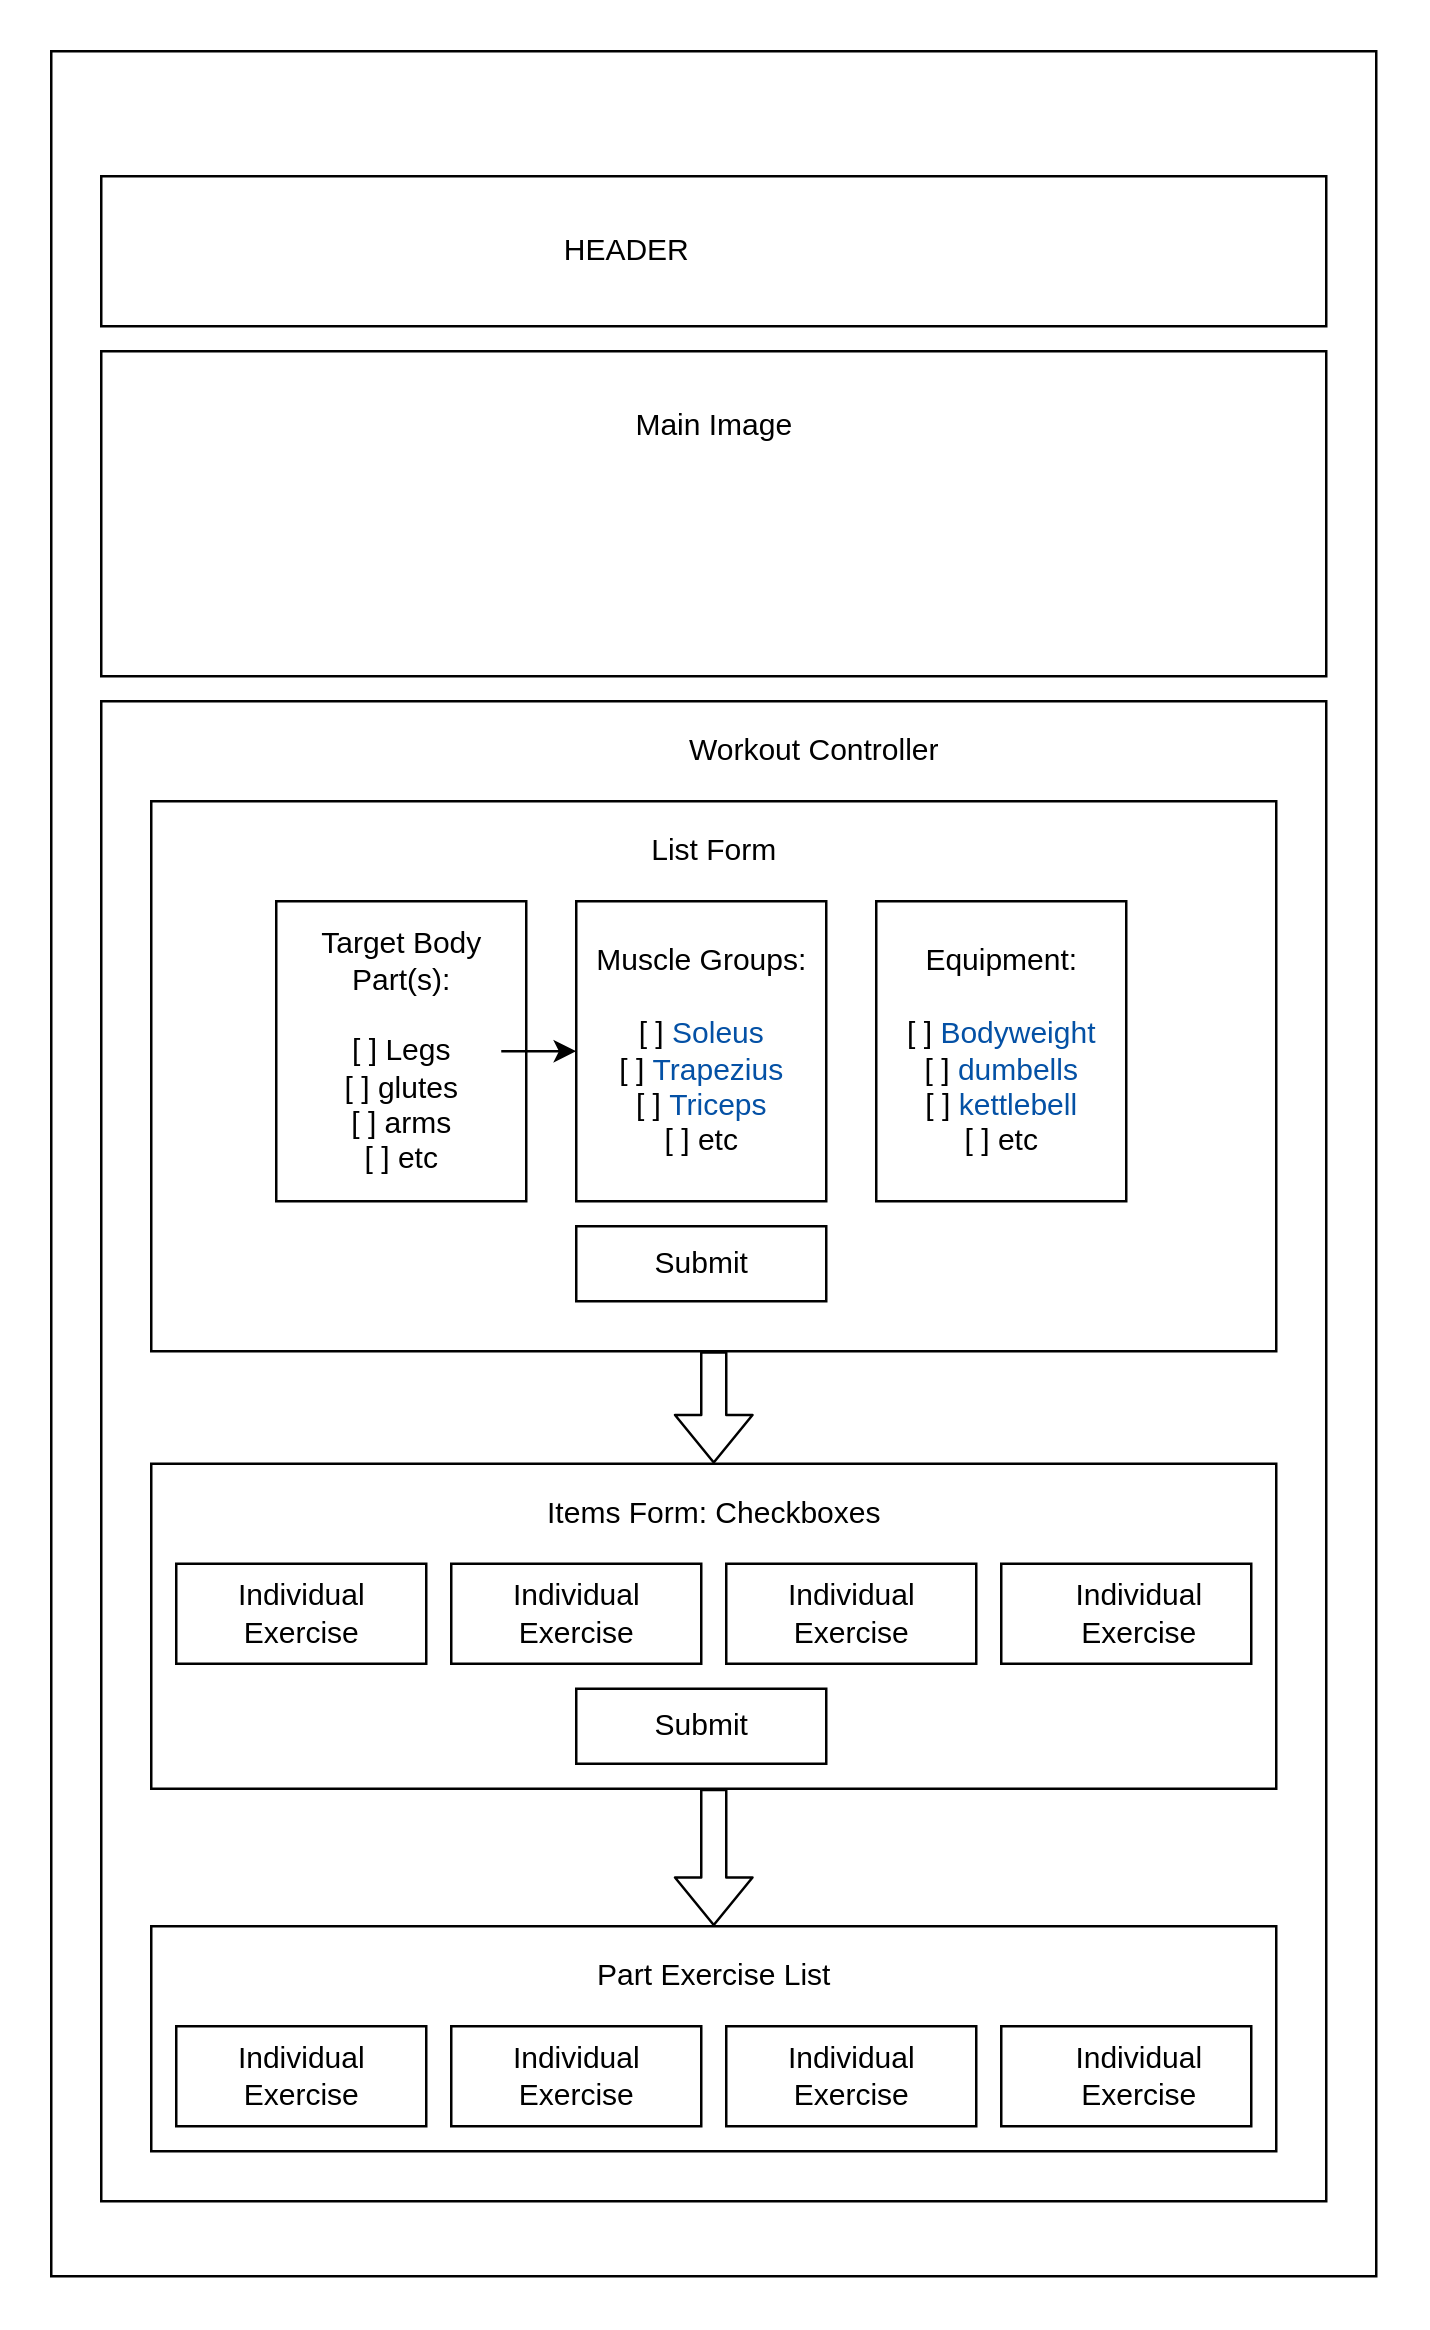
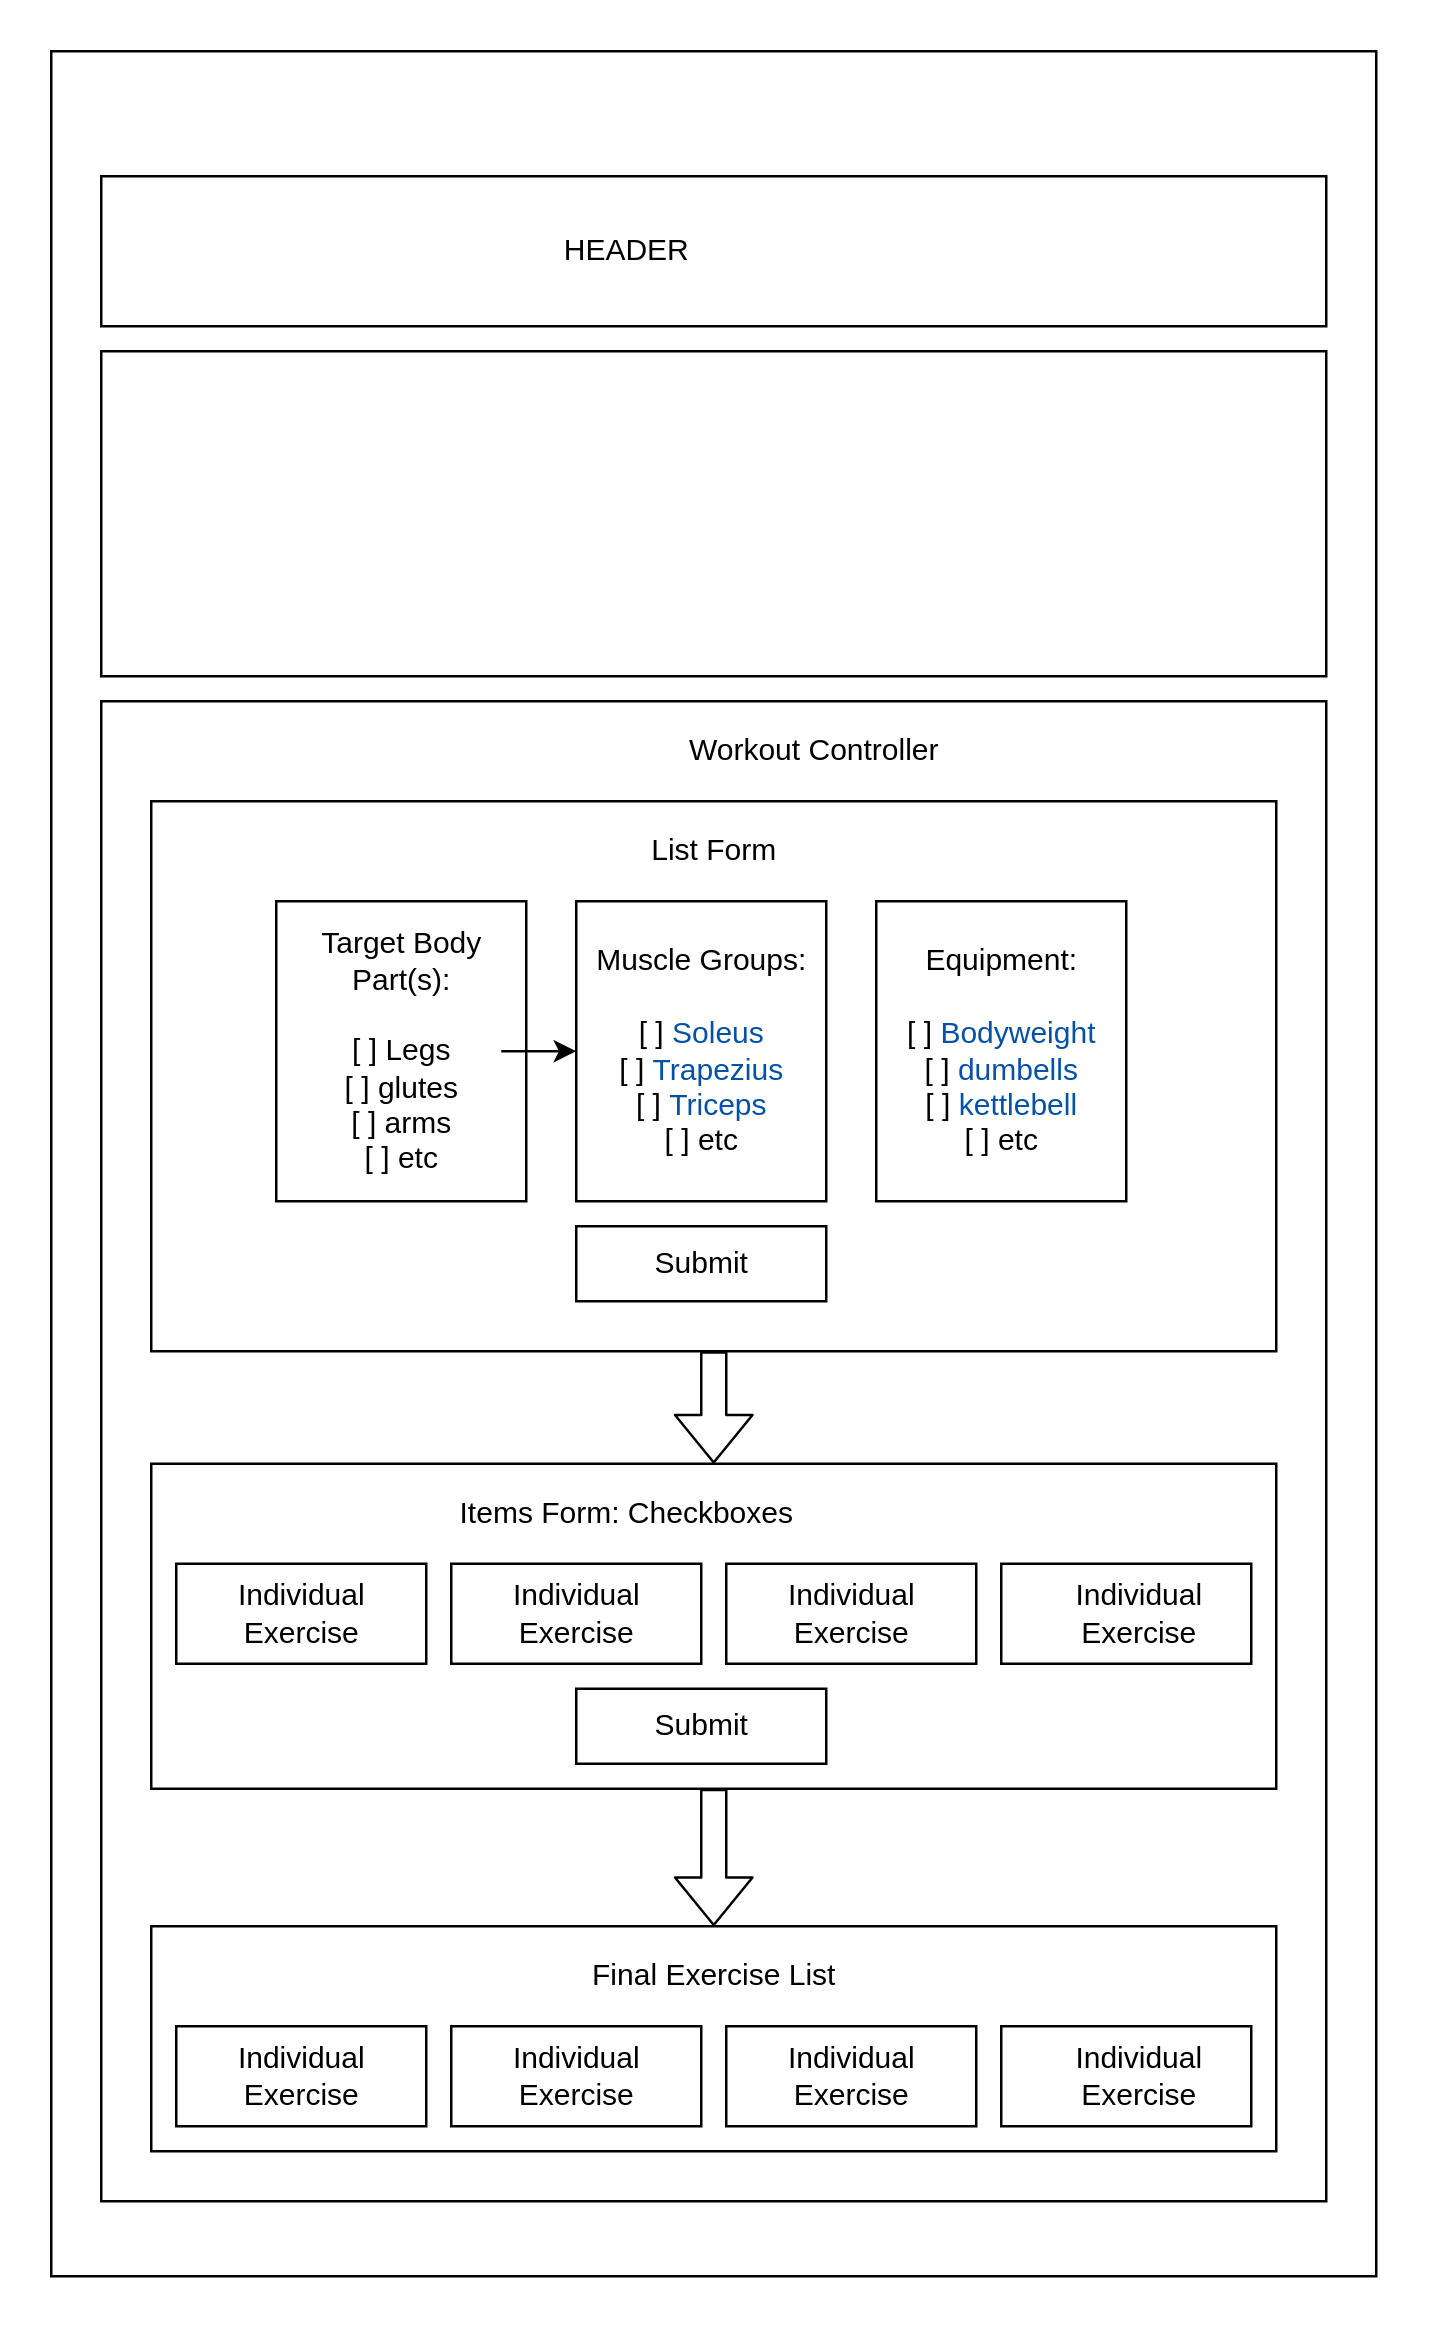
(714, 426) -> none
(714, 1514) -> (626, 1514)
(715, 1976) -> (715, 1976)
